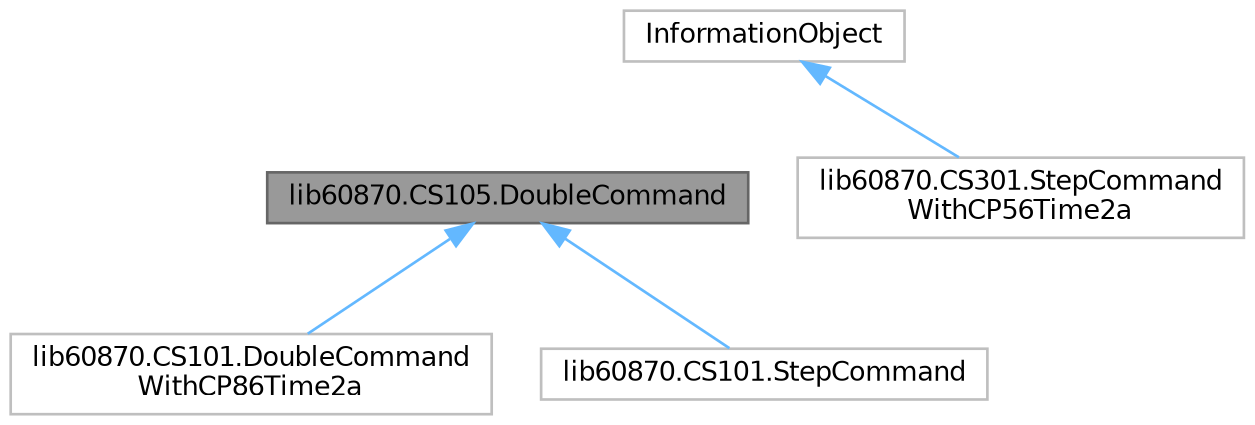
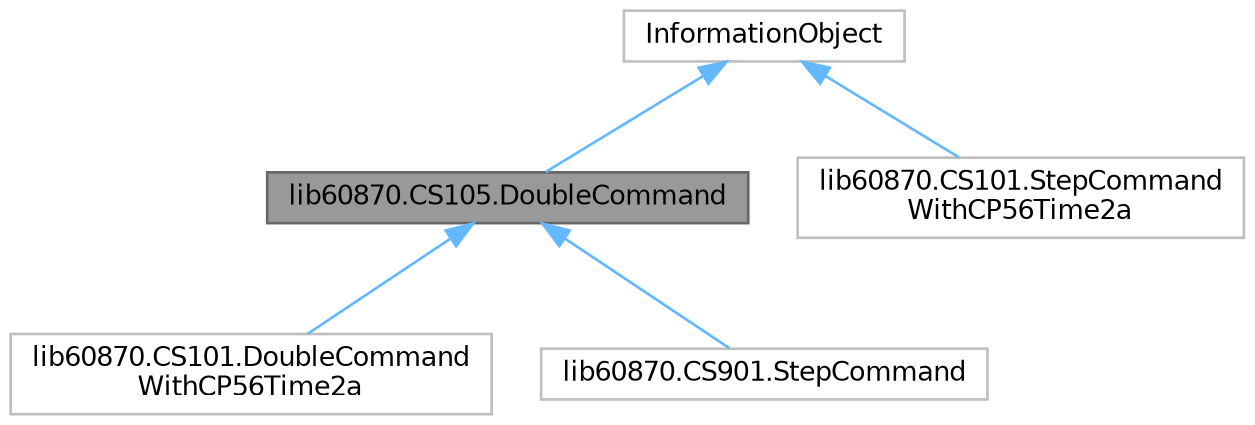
none -> (625, 124)
(1021, 198) -> (1021, 198)
(251, 374) -> (251, 374)
(764, 374) -> (764, 374)
